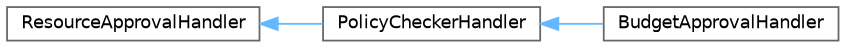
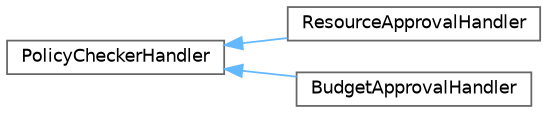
(300, 24) -> (265, 41)
